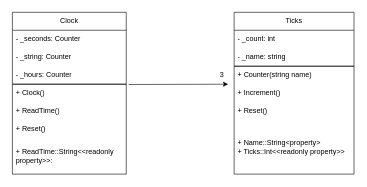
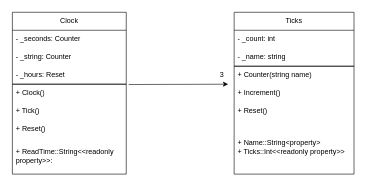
(47, 75) -> (43, 75)
(38, 111) -> (30, 111)
